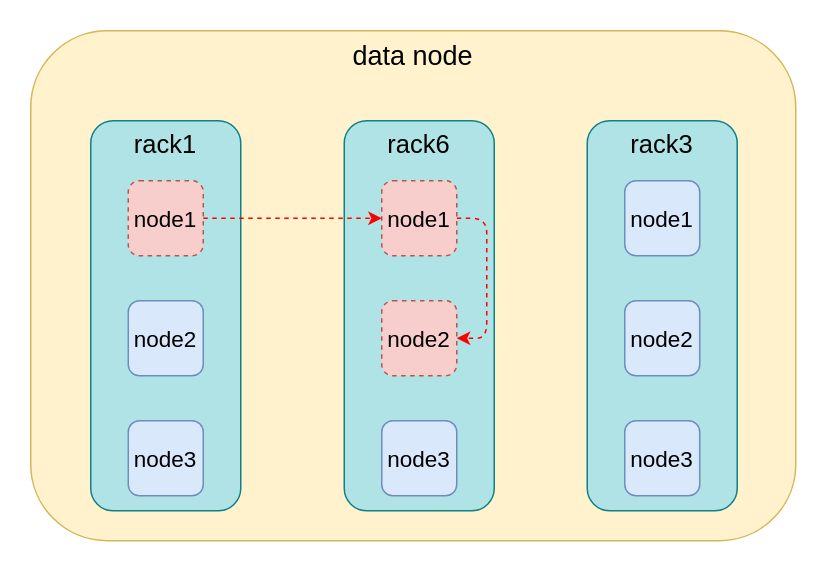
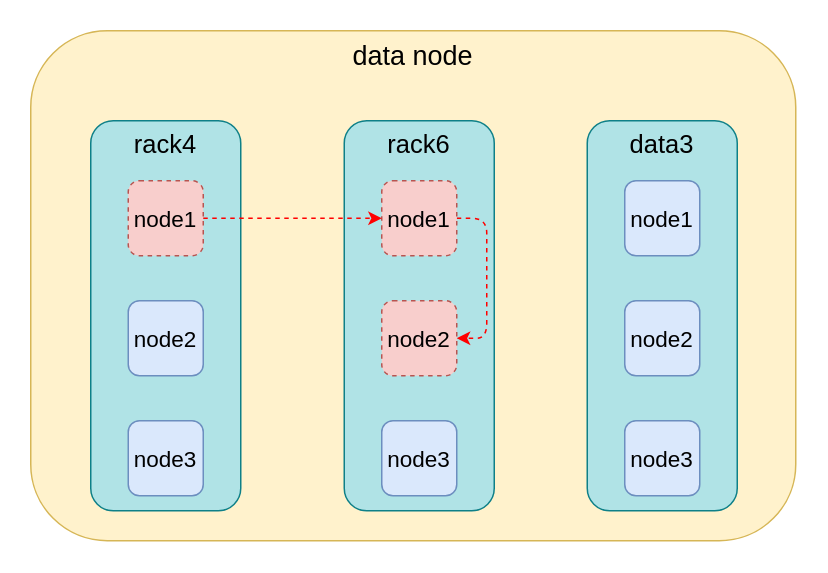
(166, 147) -> (166, 147)
(662, 147) -> (662, 147)
